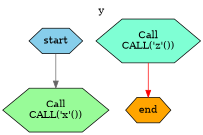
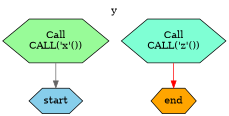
(56, 67) -> (56, 72)
